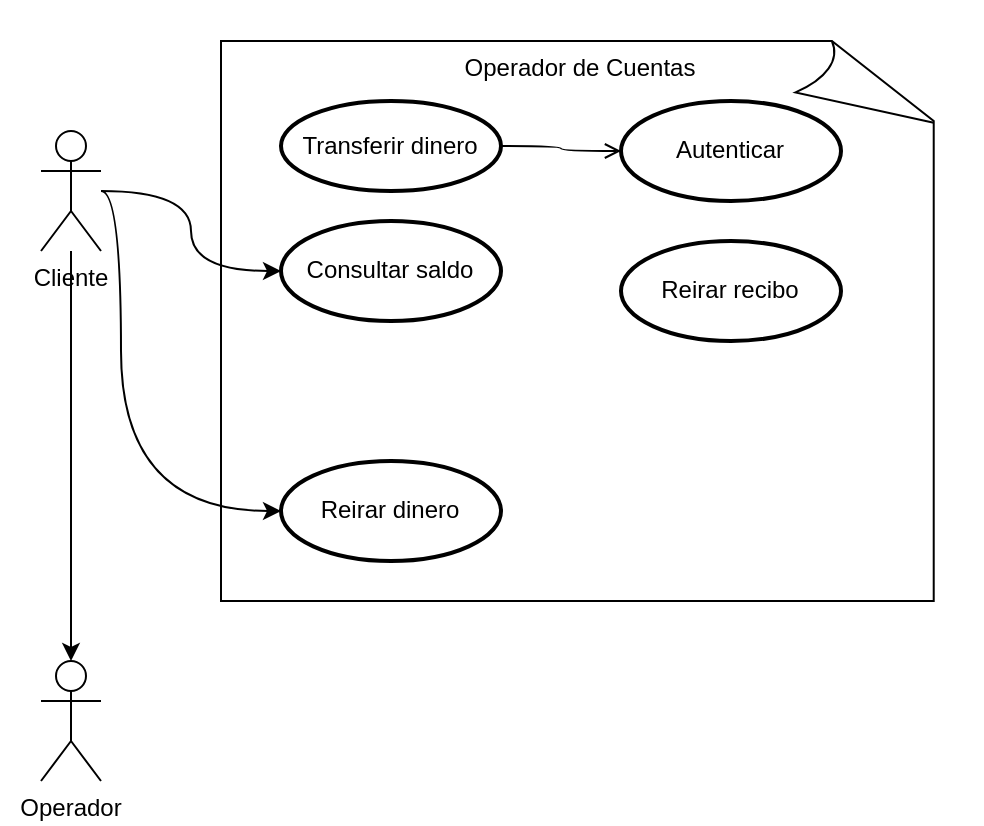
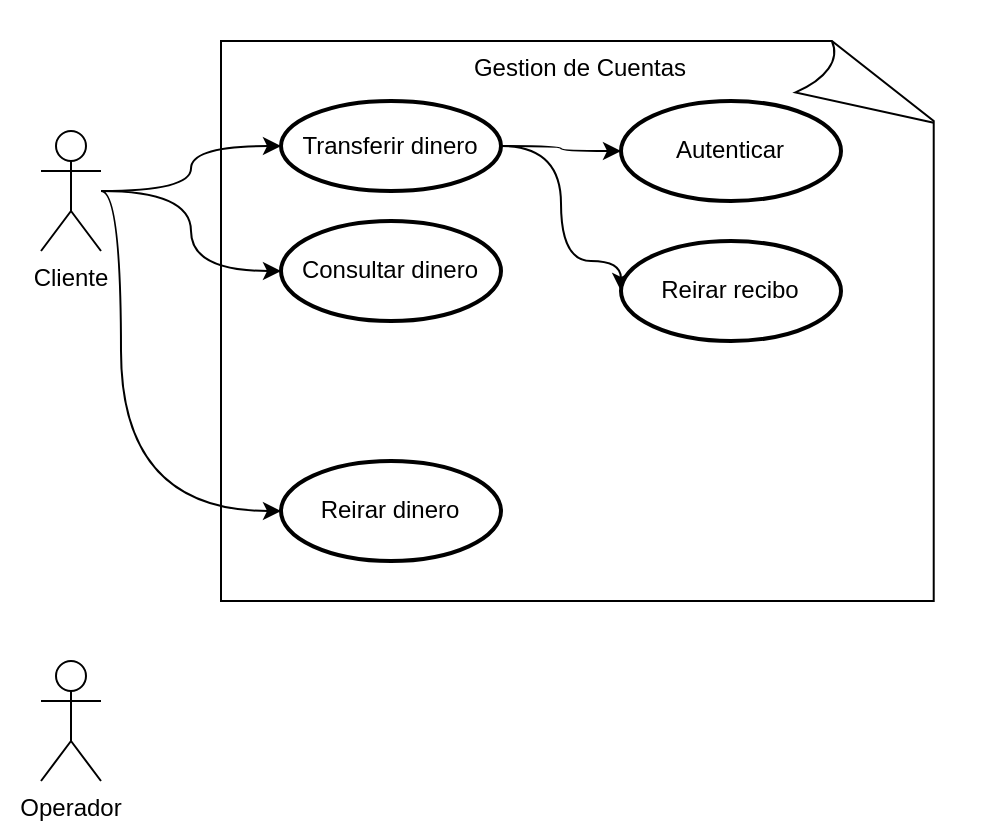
(581, 69) -> (581, 69)
(609, 151) -> (606, 151)
none -> (562, 223)
(391, 271) -> (391, 271)
(71, 452) -> (196, 158)
